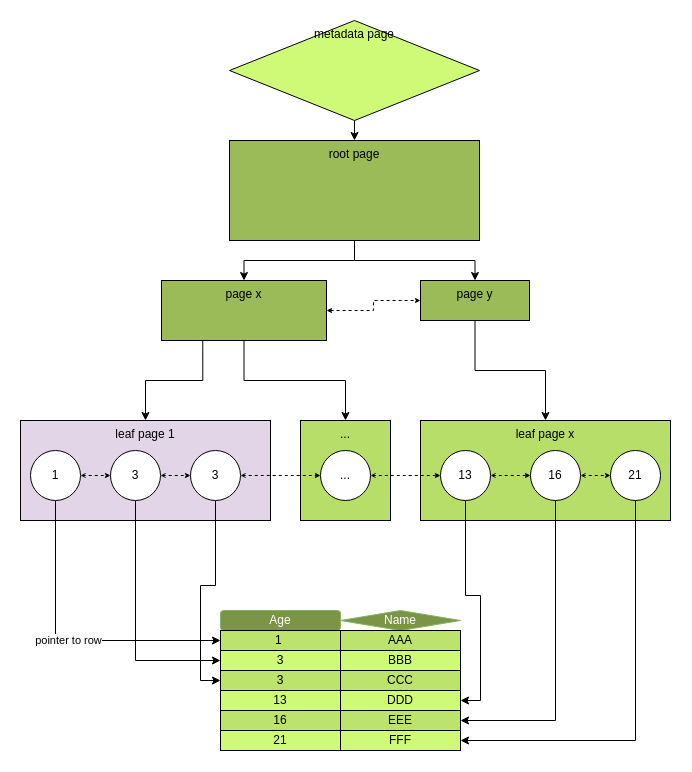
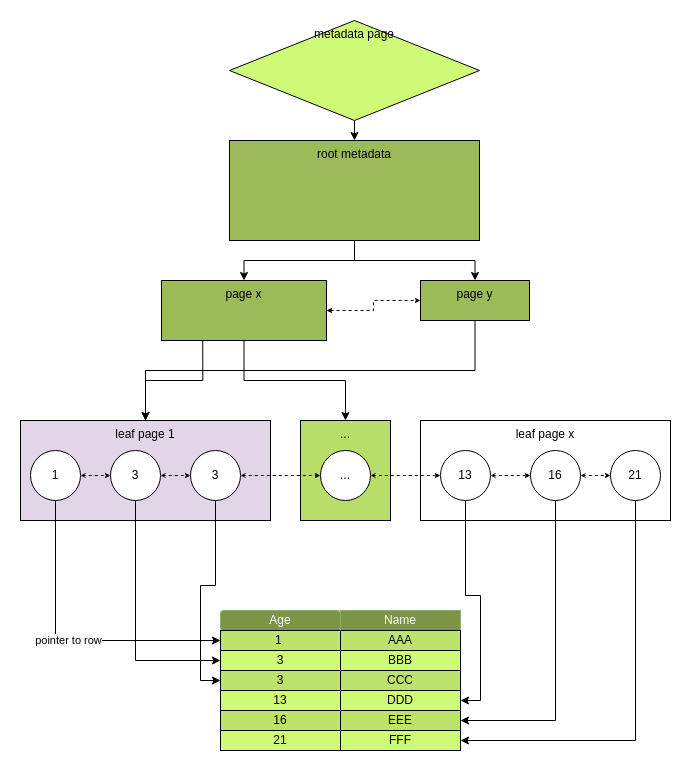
(355, 155) -> (355, 155)
(530, 371) -> (309, 371)
(546, 435) -> (546, 435)
(401, 621) -> (401, 621)
